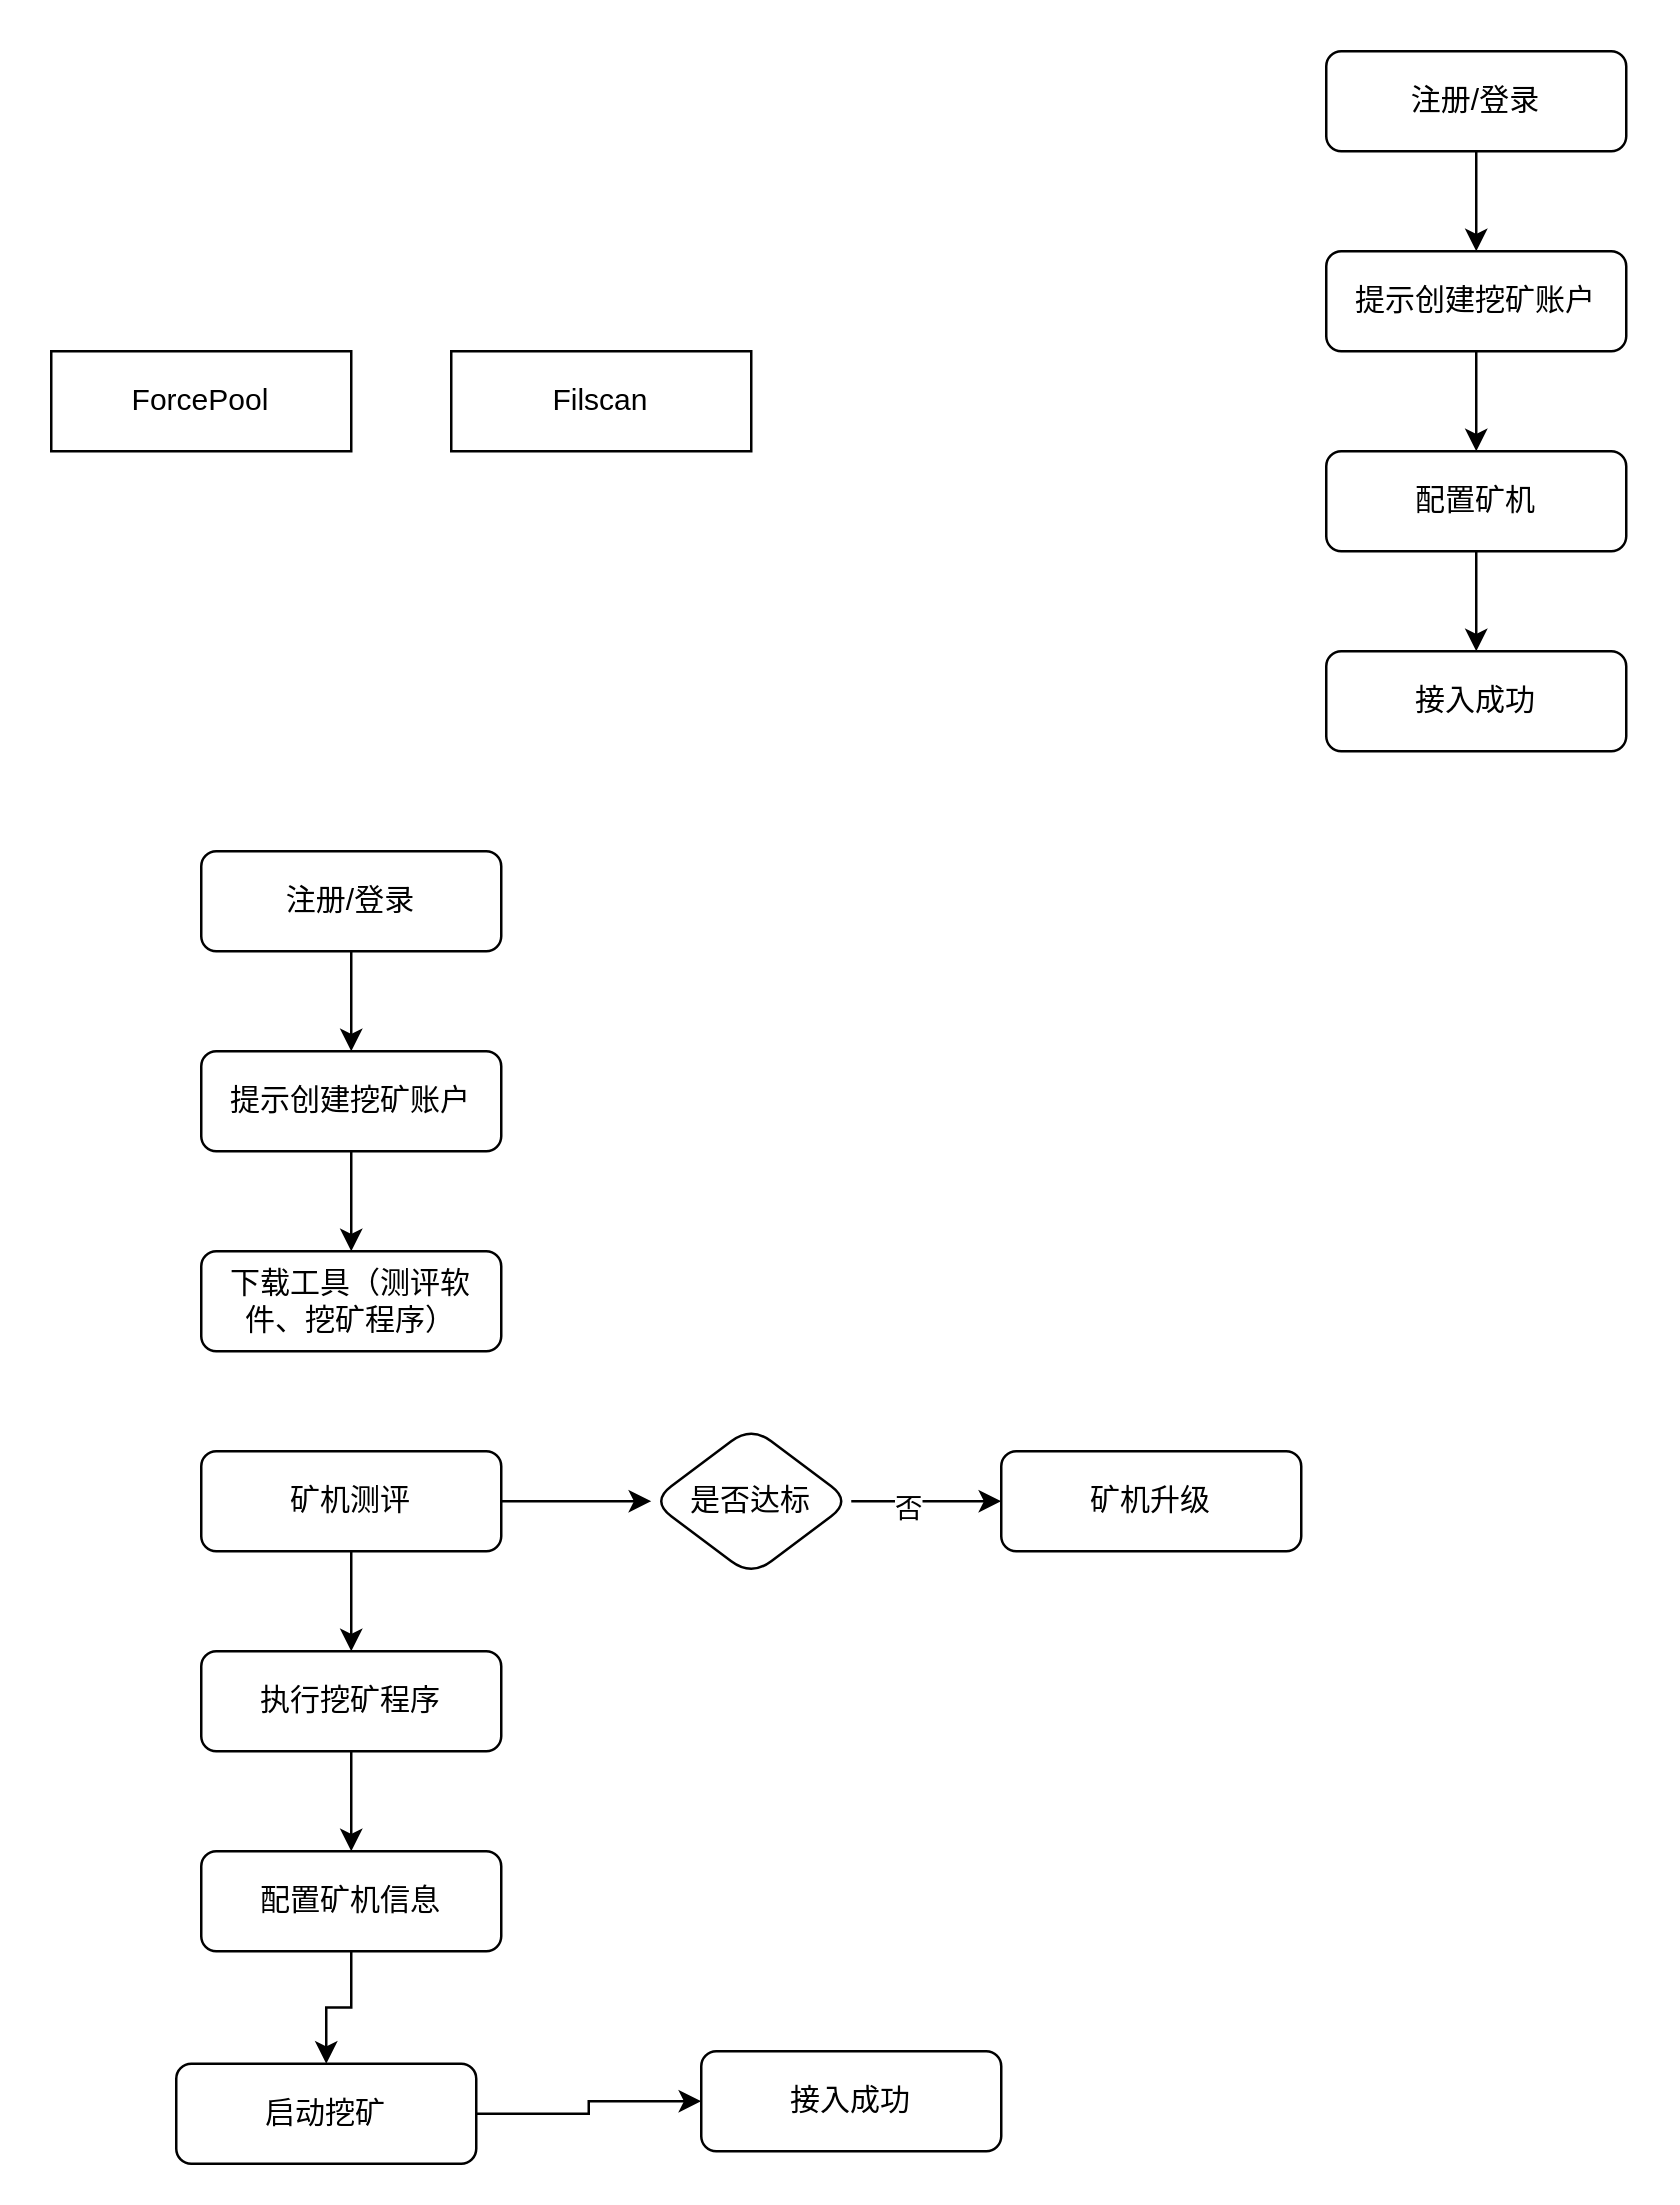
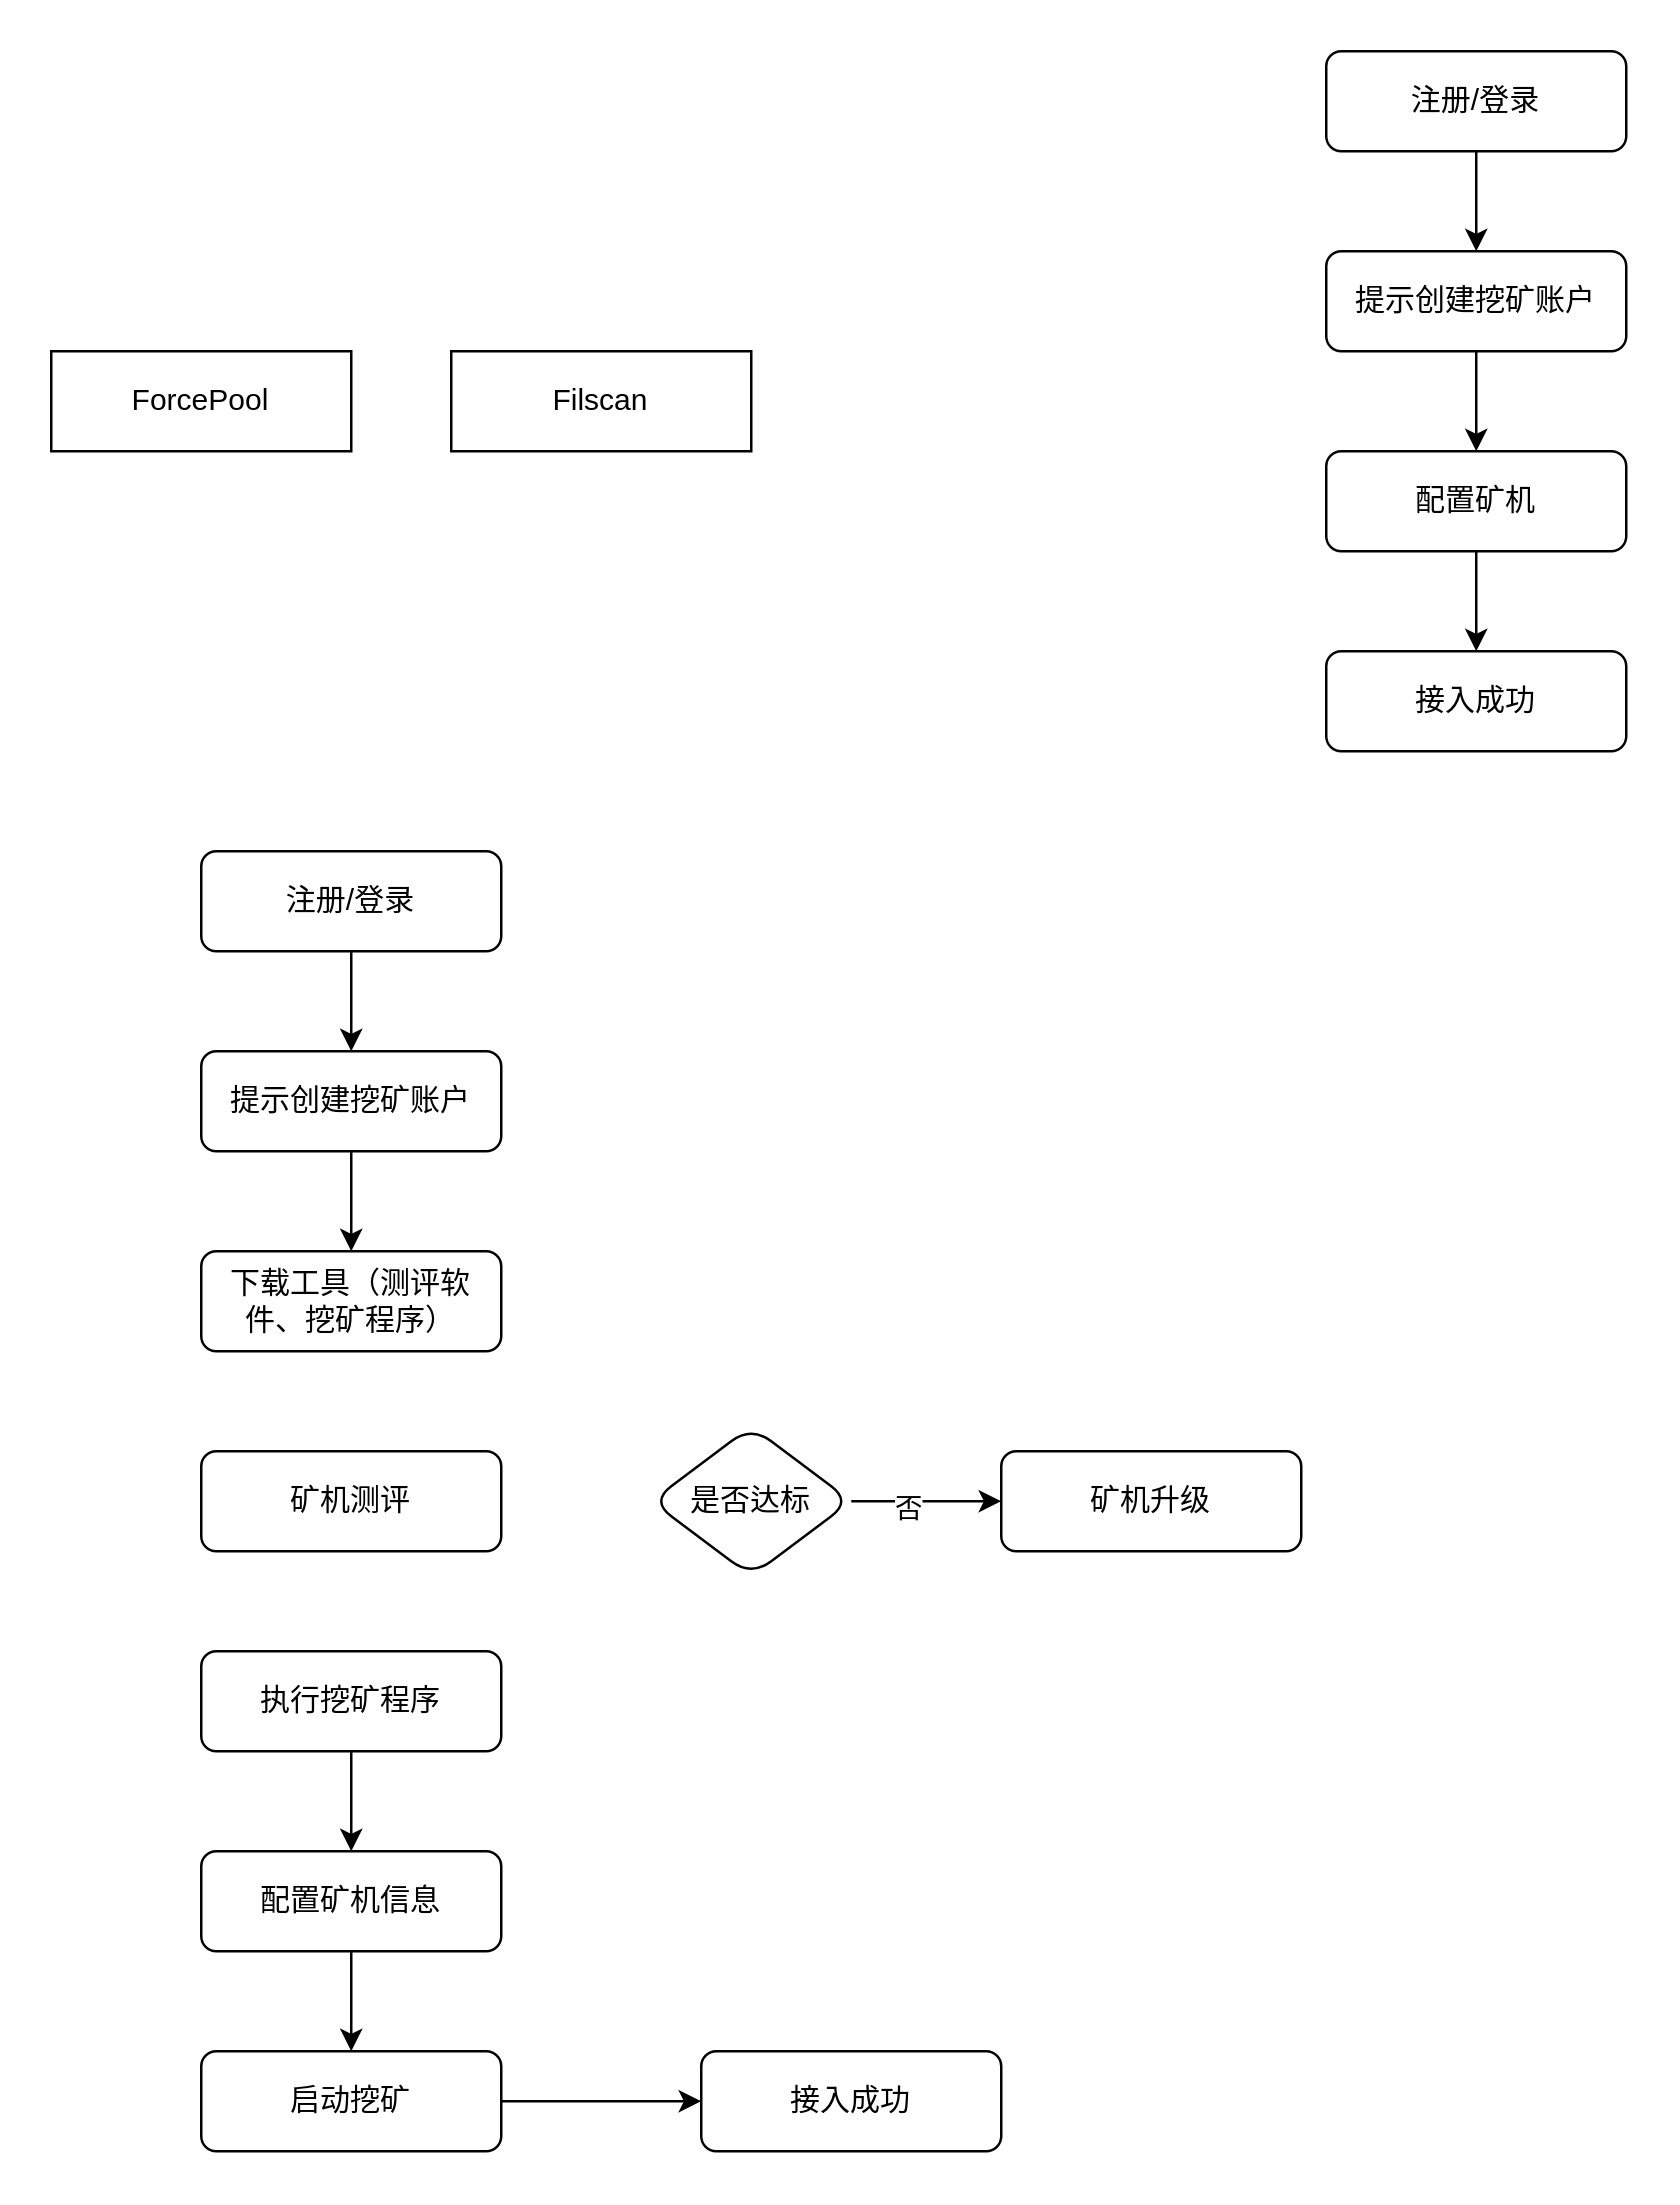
(568, 1501) -> none
(351, 1593) -> none
(326, 2114) -> (351, 2101)
